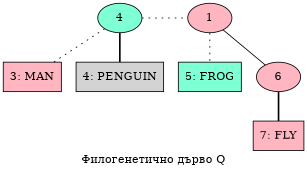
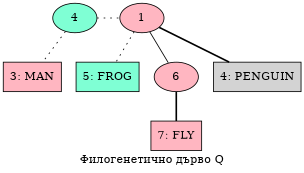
(120, 48) -> (194, 45)
